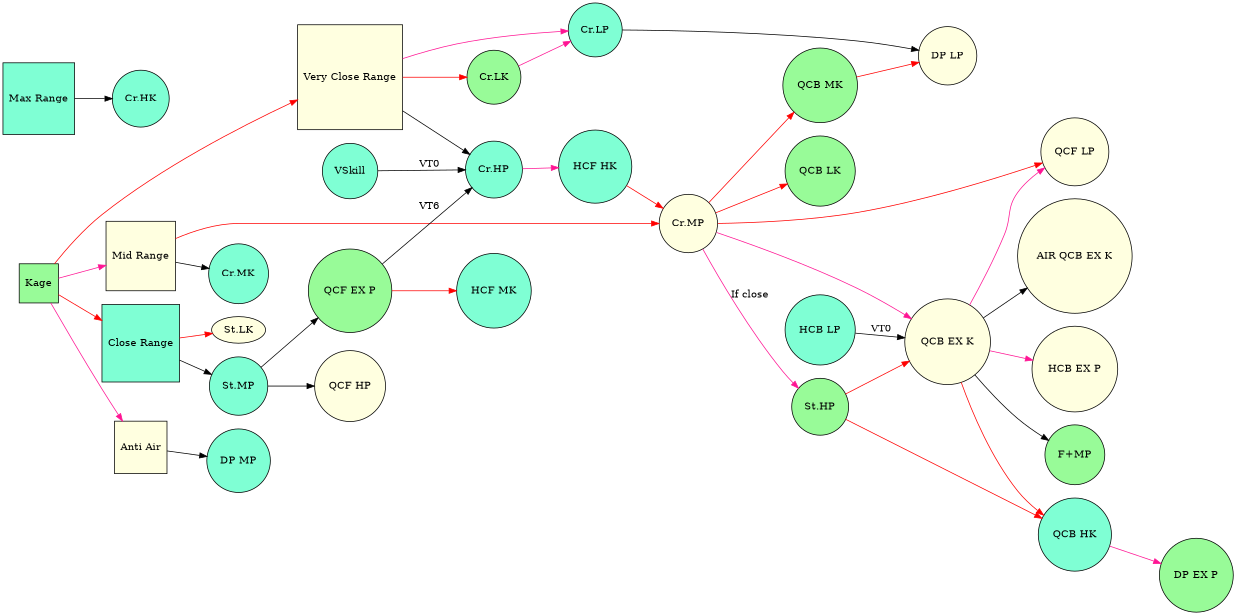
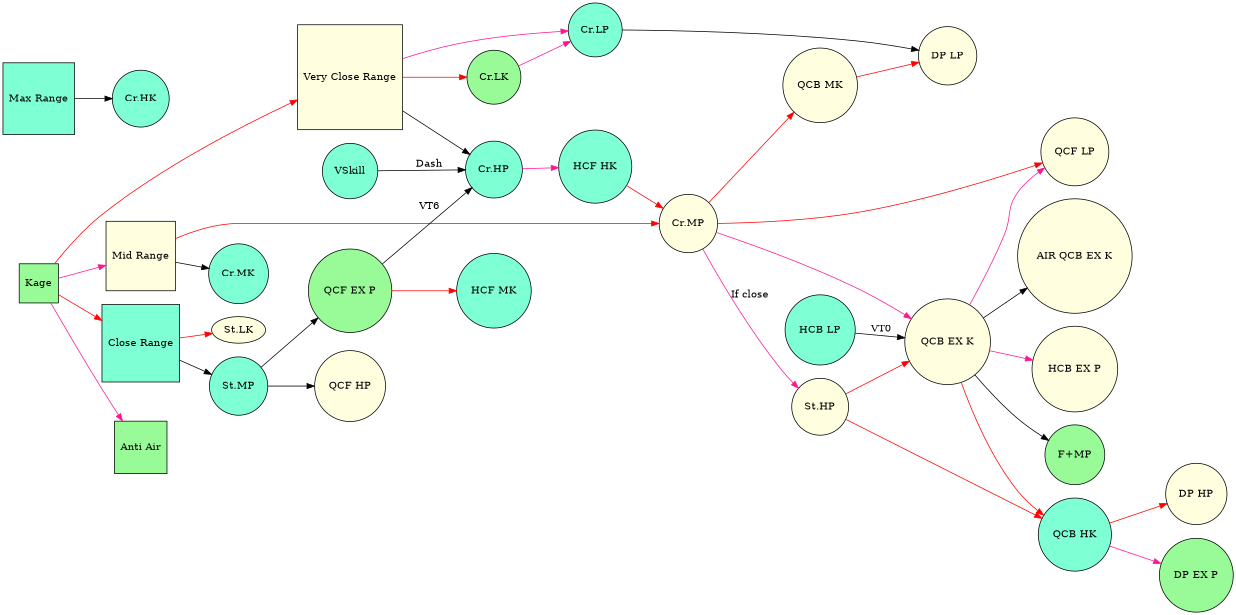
(820, 85) -> (820, 85)
(430, 164) -> (430, 164)
(820, 171) -> none
(820, 407) -> (820, 407)
(141, 447) -> (141, 447)
(239, 461) -> none
none -> (1196, 494)
